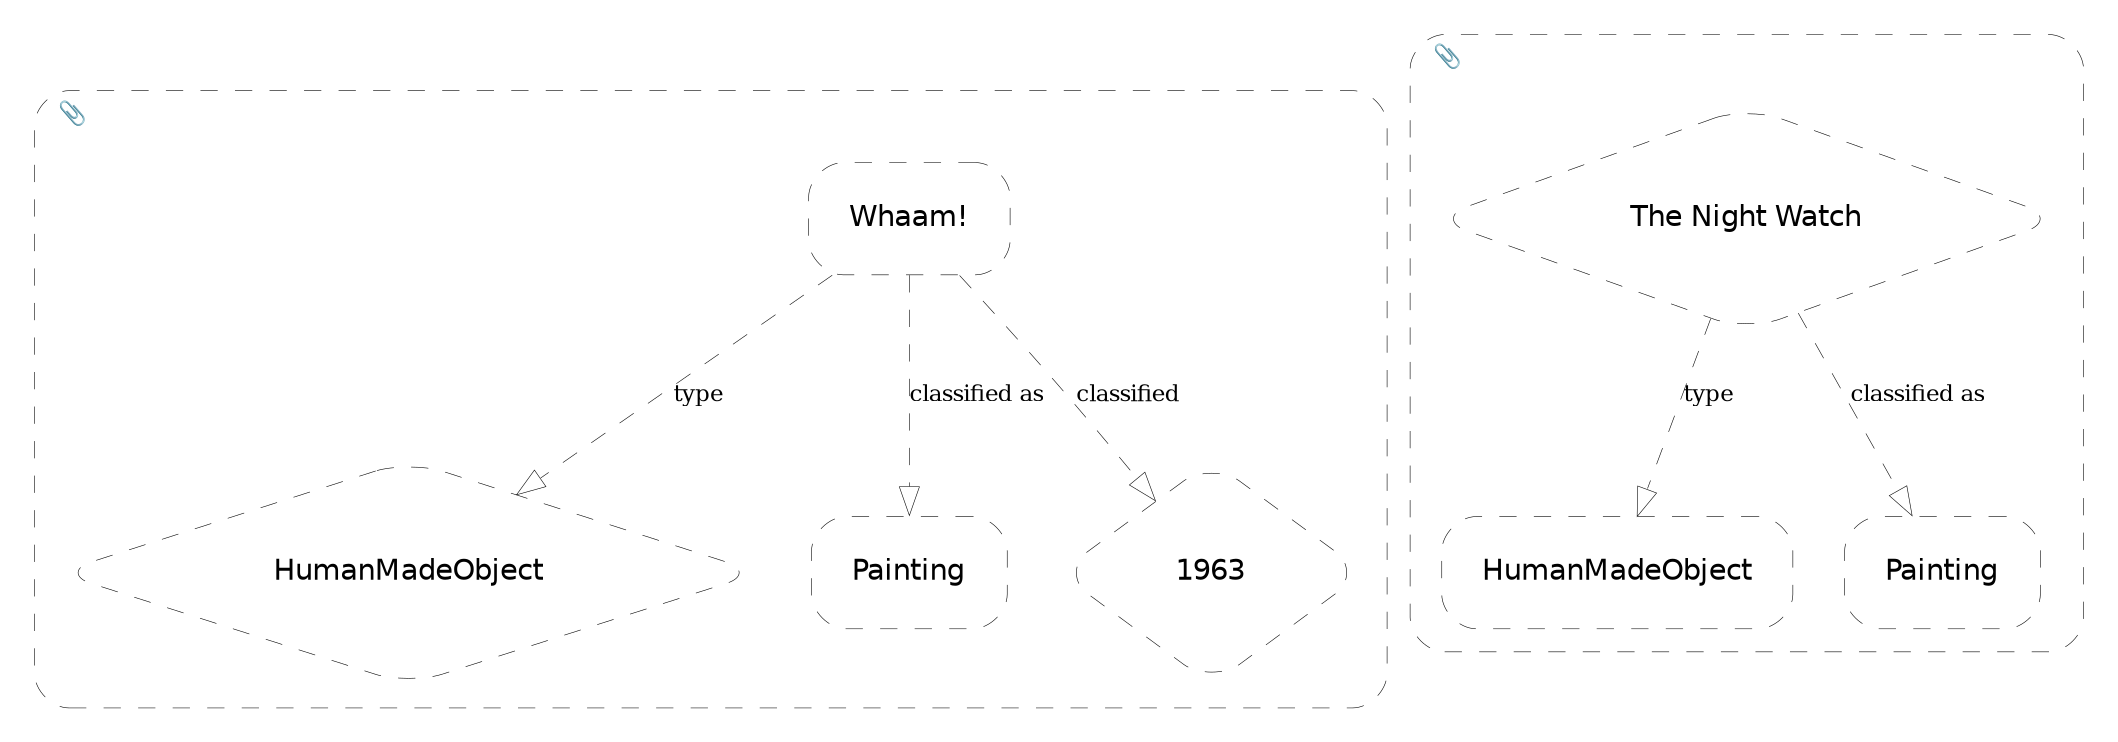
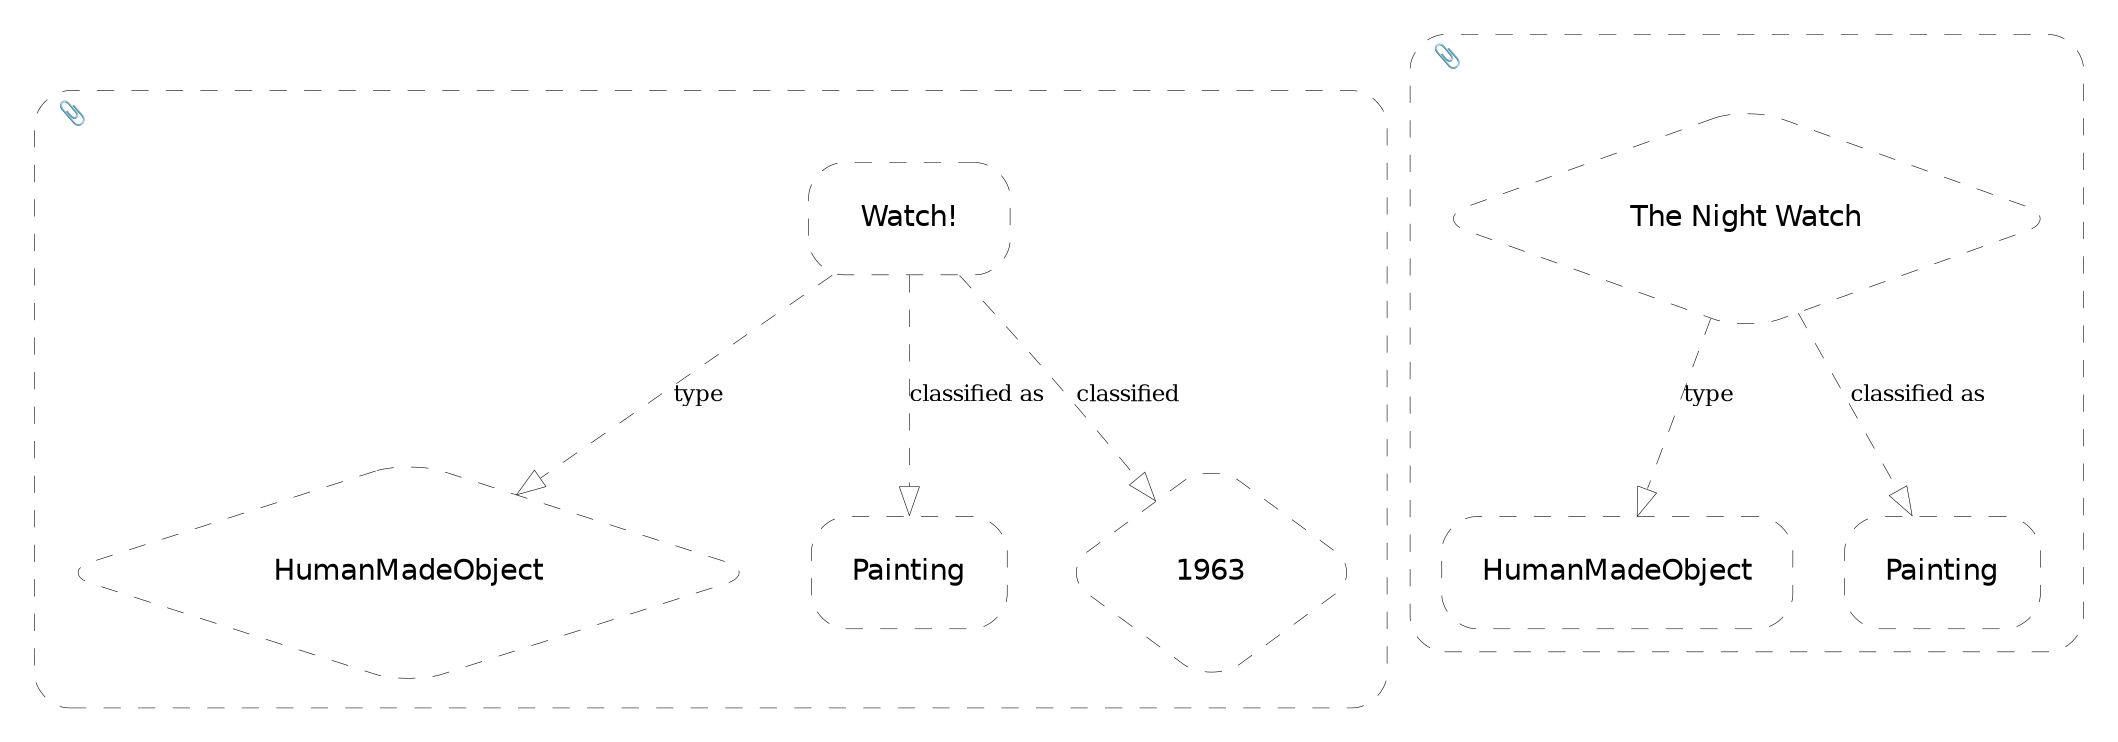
(909, 219) -> (909, 219)
